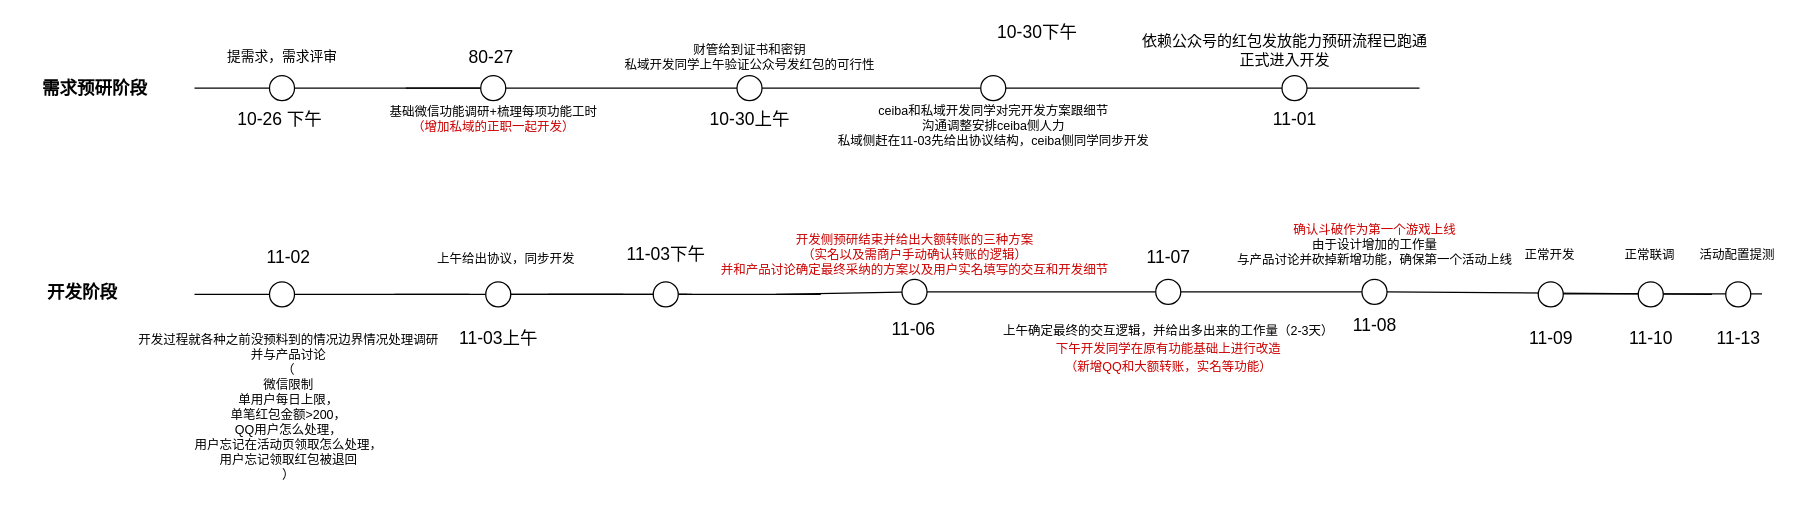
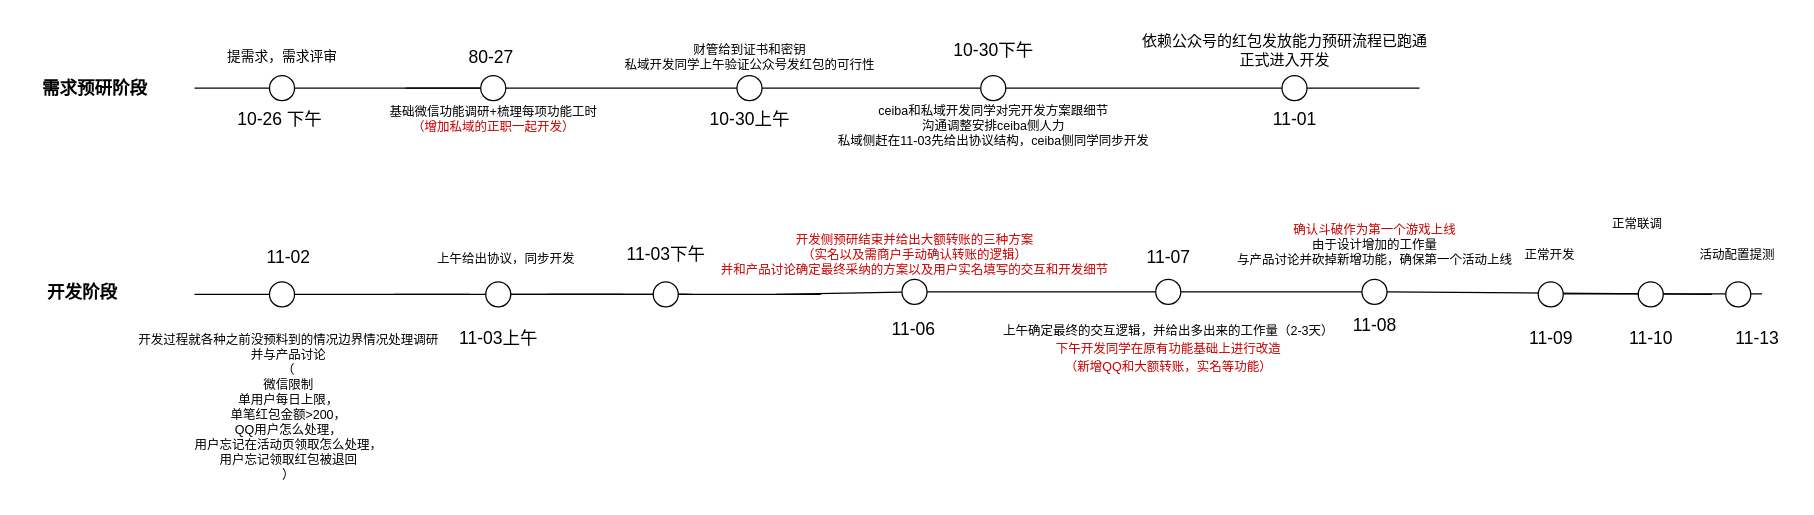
(1037, 32) -> (993, 51)
(1649, 254) -> (1637, 223)
(1738, 338) -> (1757, 338)
